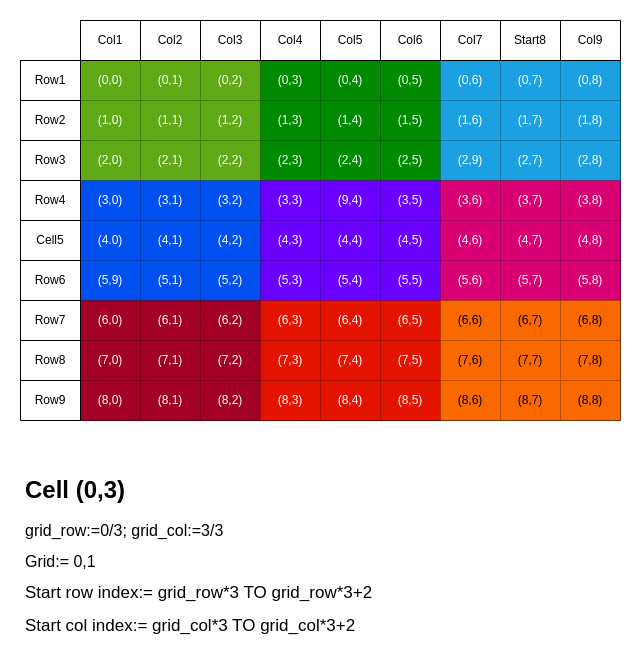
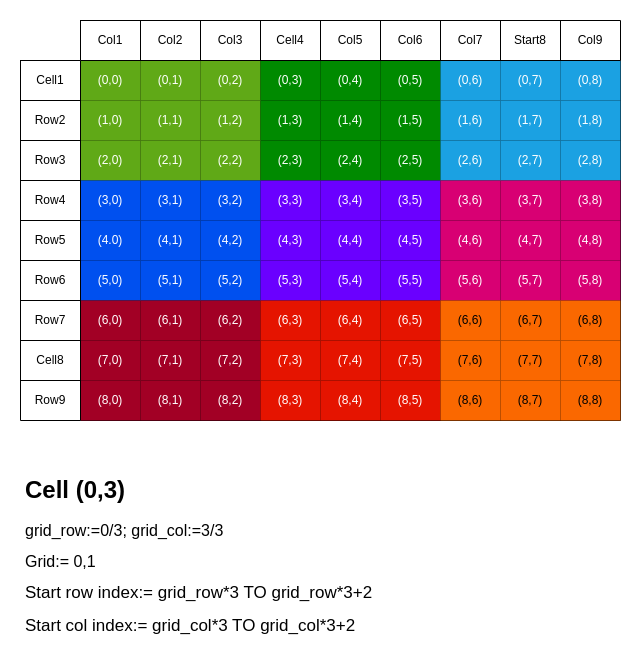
(291, 41) -> (291, 41)
(51, 81) -> (51, 81)
(471, 161) -> (471, 161)
(351, 201) -> (351, 201)
(51, 241) -> (51, 241)
(111, 281) -> (111, 281)
(51, 361) -> (51, 361)
